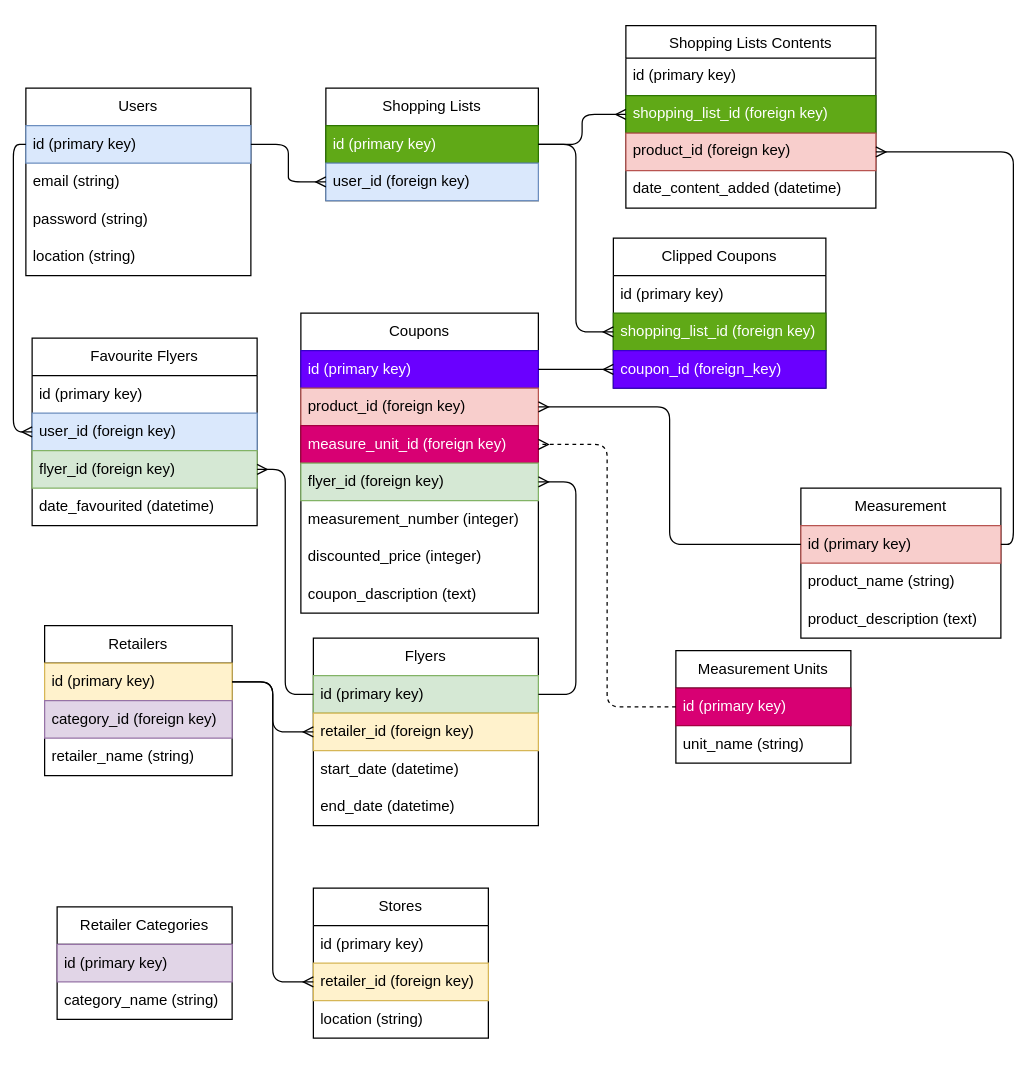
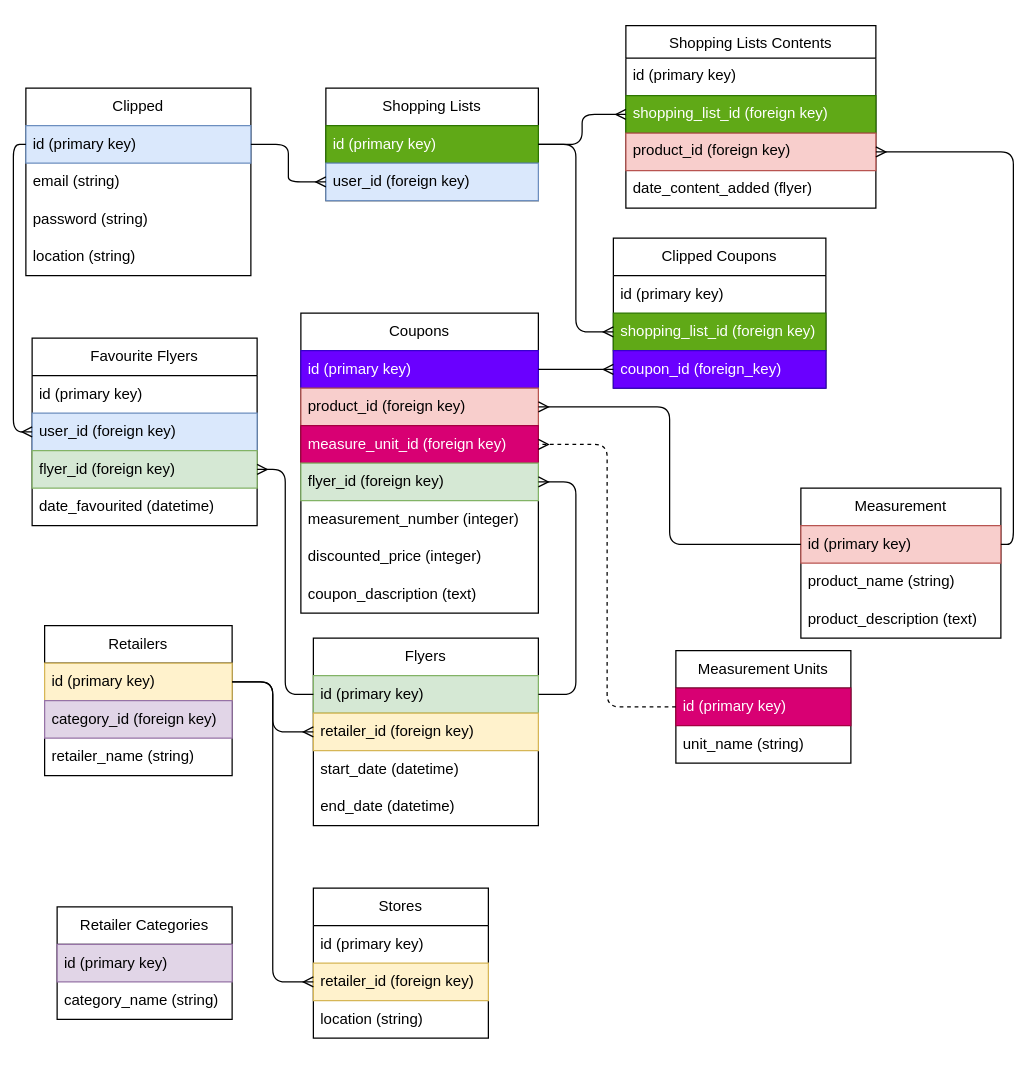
(138, 107) -> (138, 107)
(750, 188) -> (738, 188)
